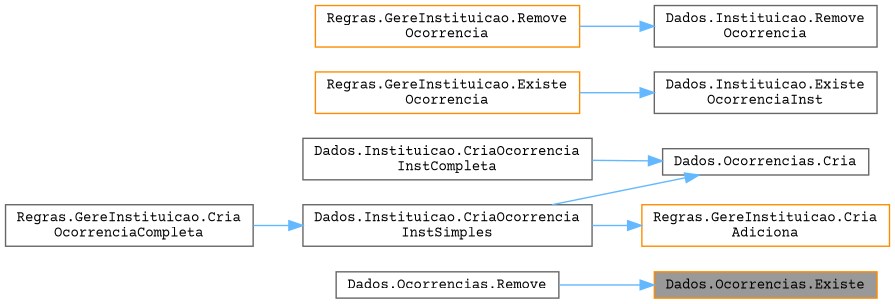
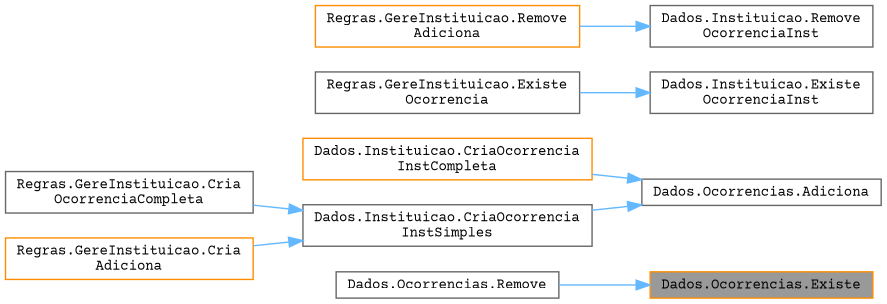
(448, 26) -> (448, 26)
(766, 26) -> (762, 26)
(448, 93) -> (448, 93)
(448, 159) -> (448, 159)
(766, 162) -> (762, 192)
(610, 225) -> (271, 244)
